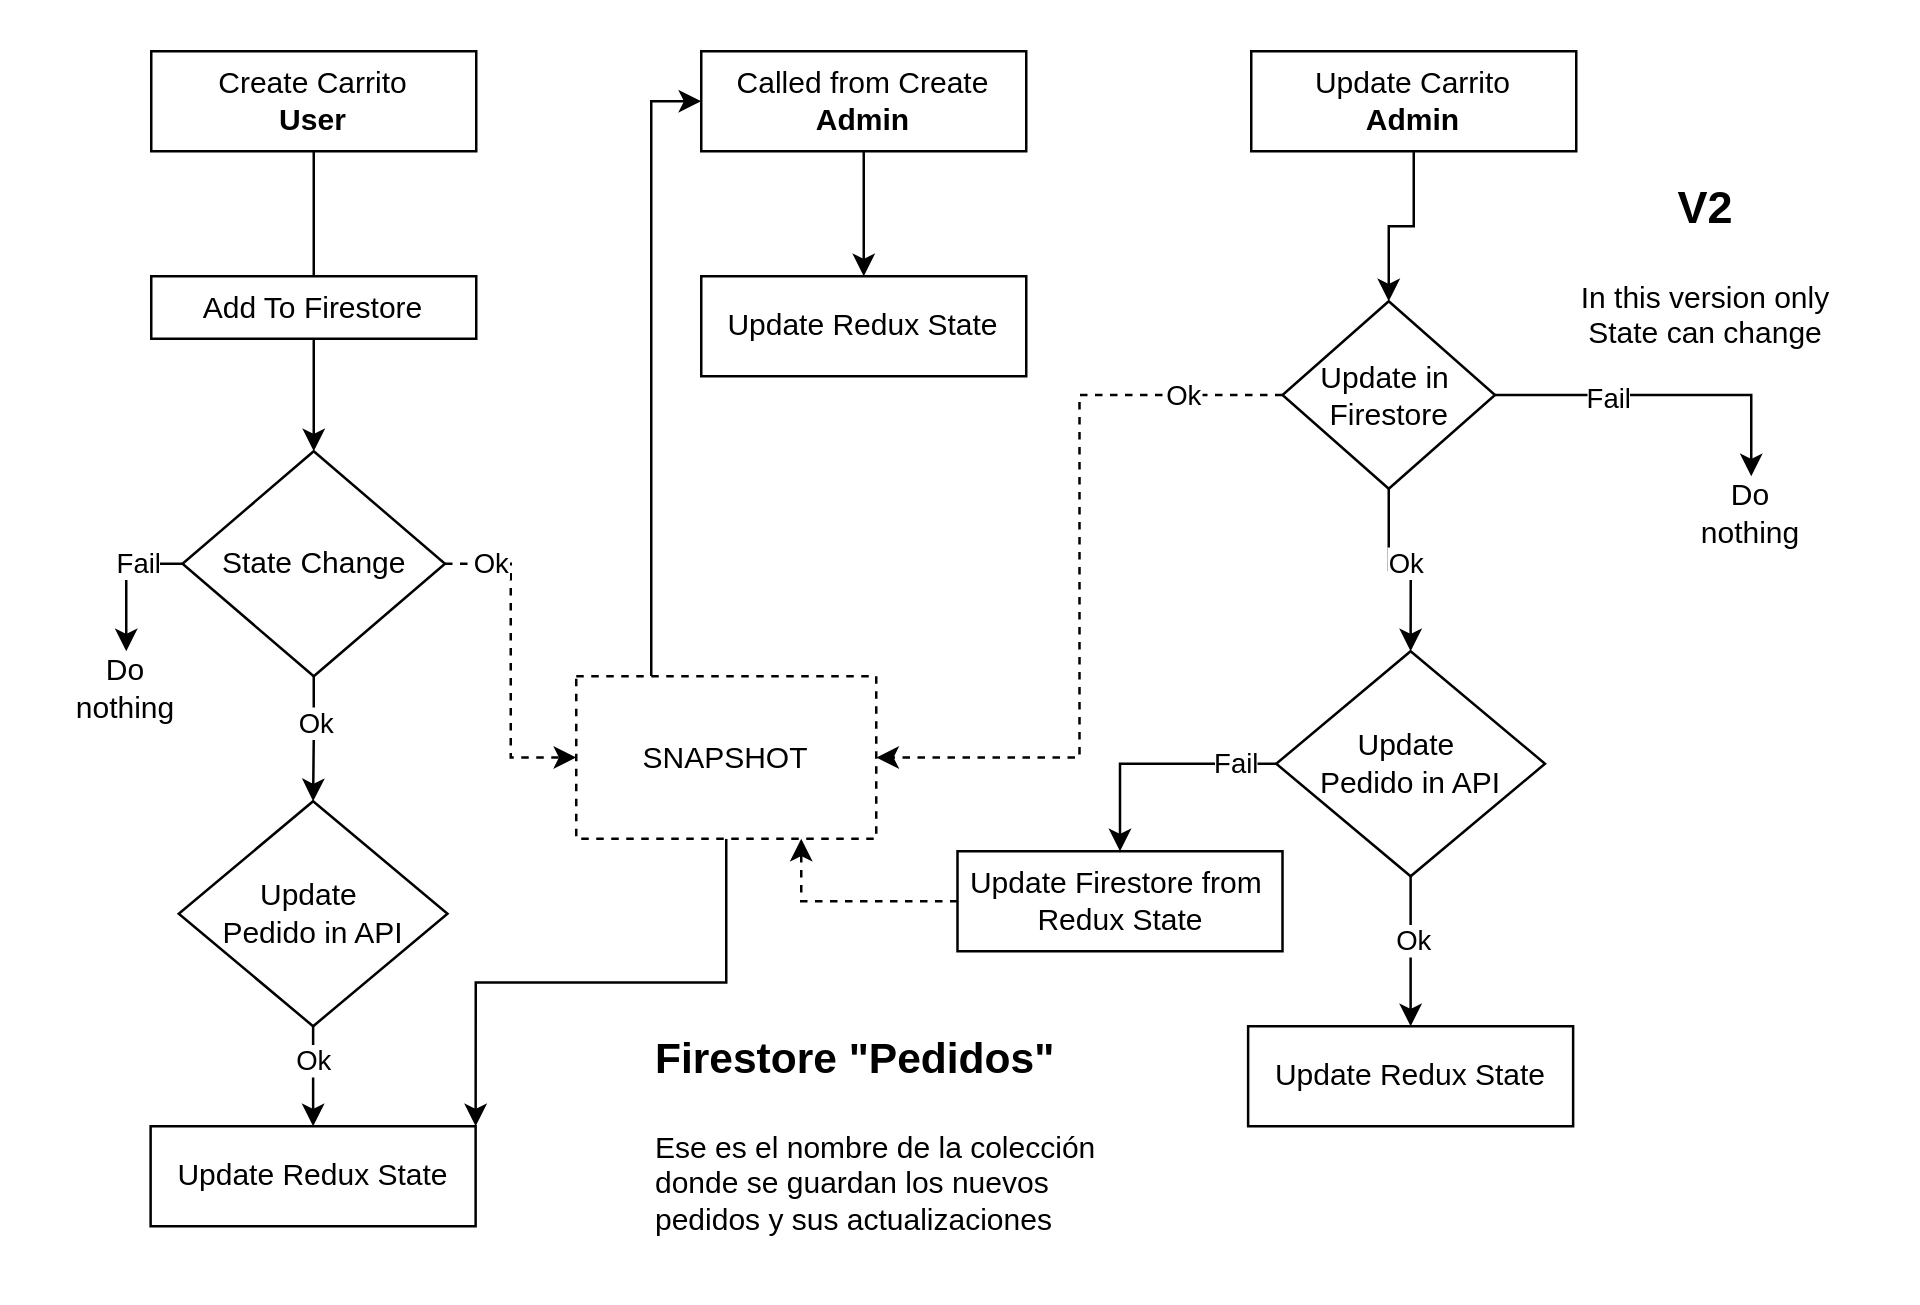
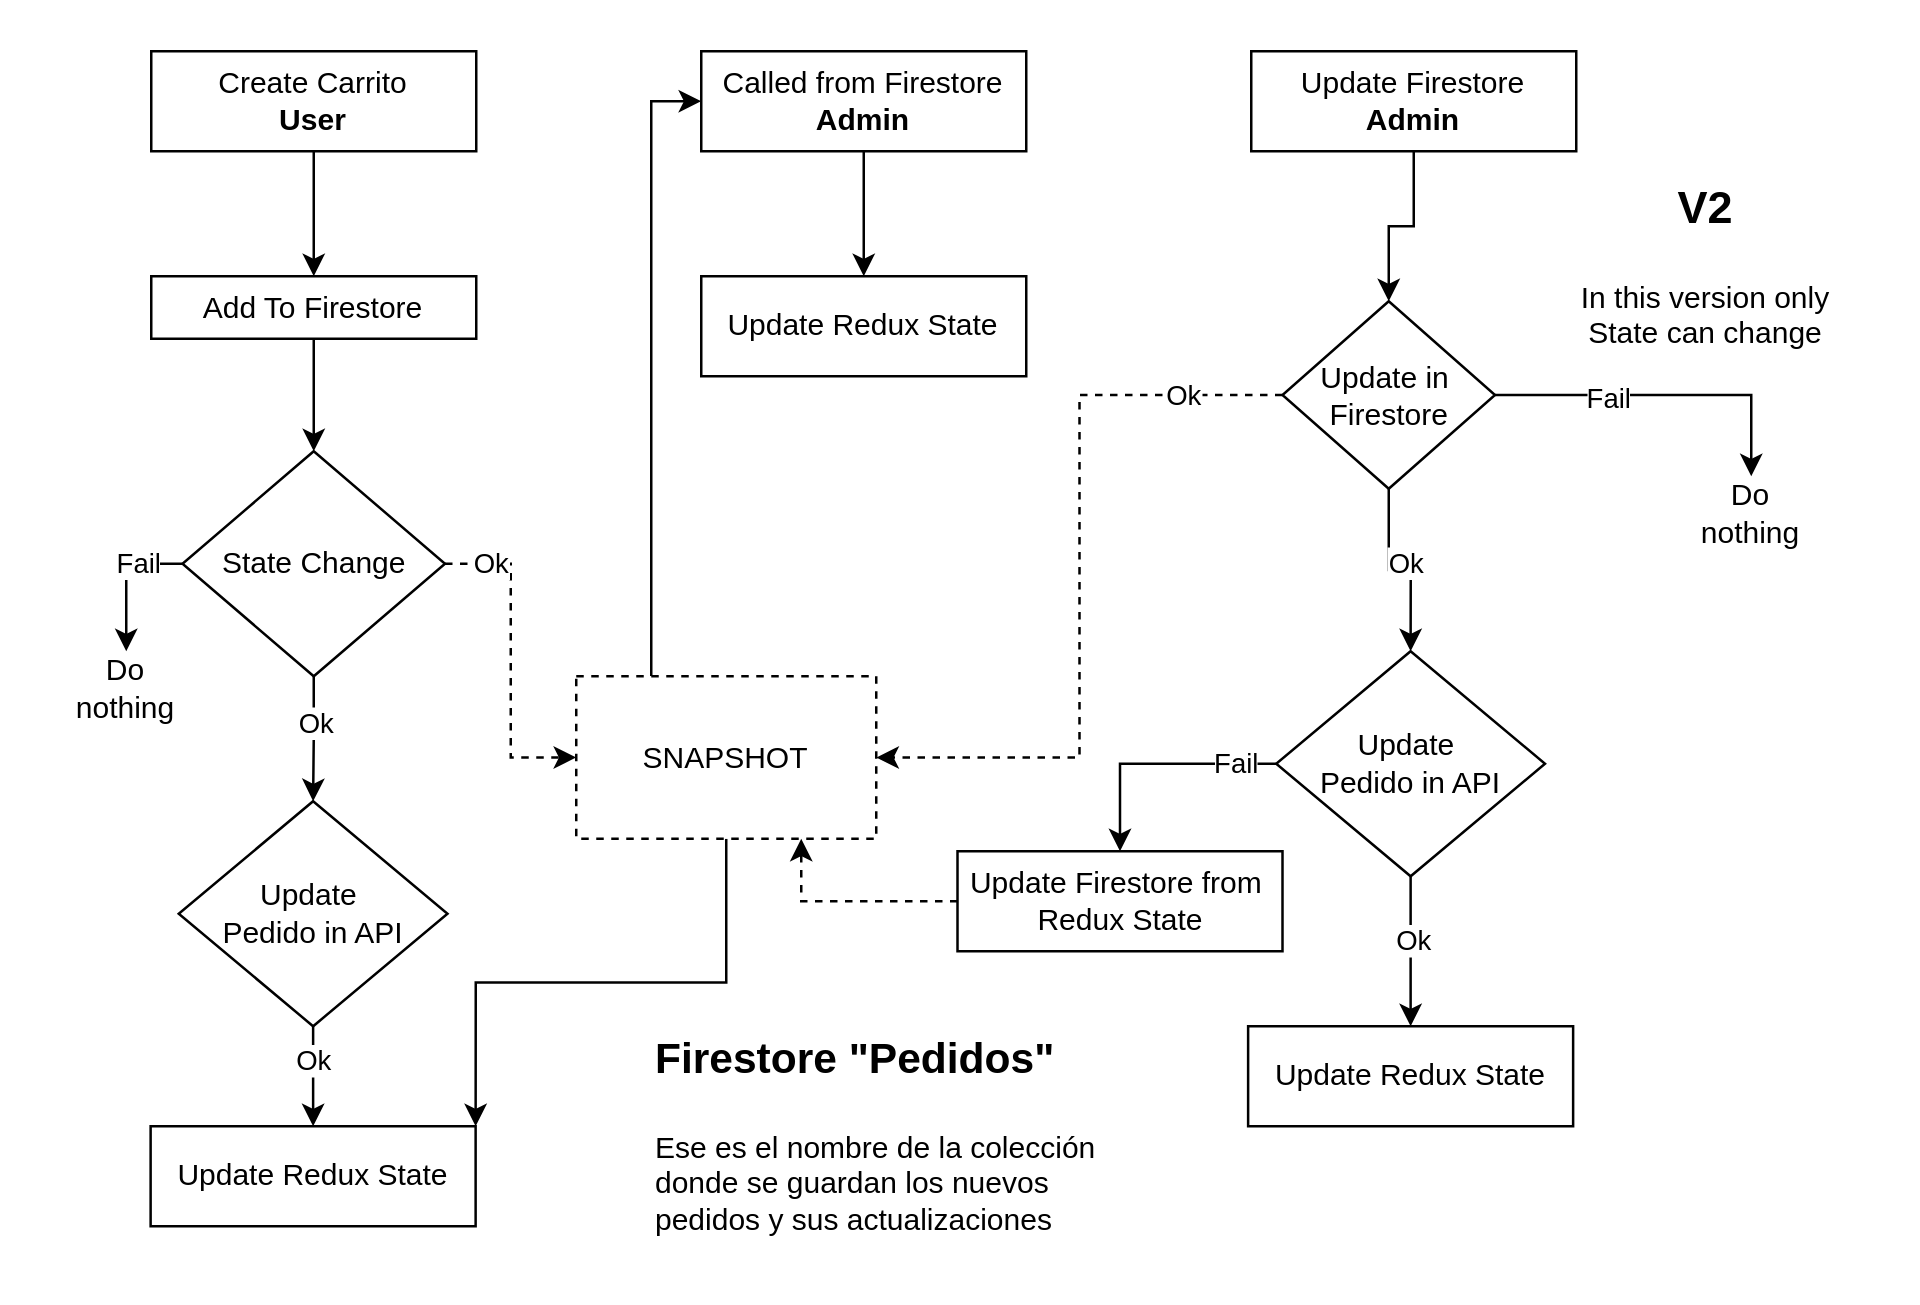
(864, 101) -> (864, 101)
(1414, 101) -> (1414, 101)
(314, 265) -> (314, 258)
